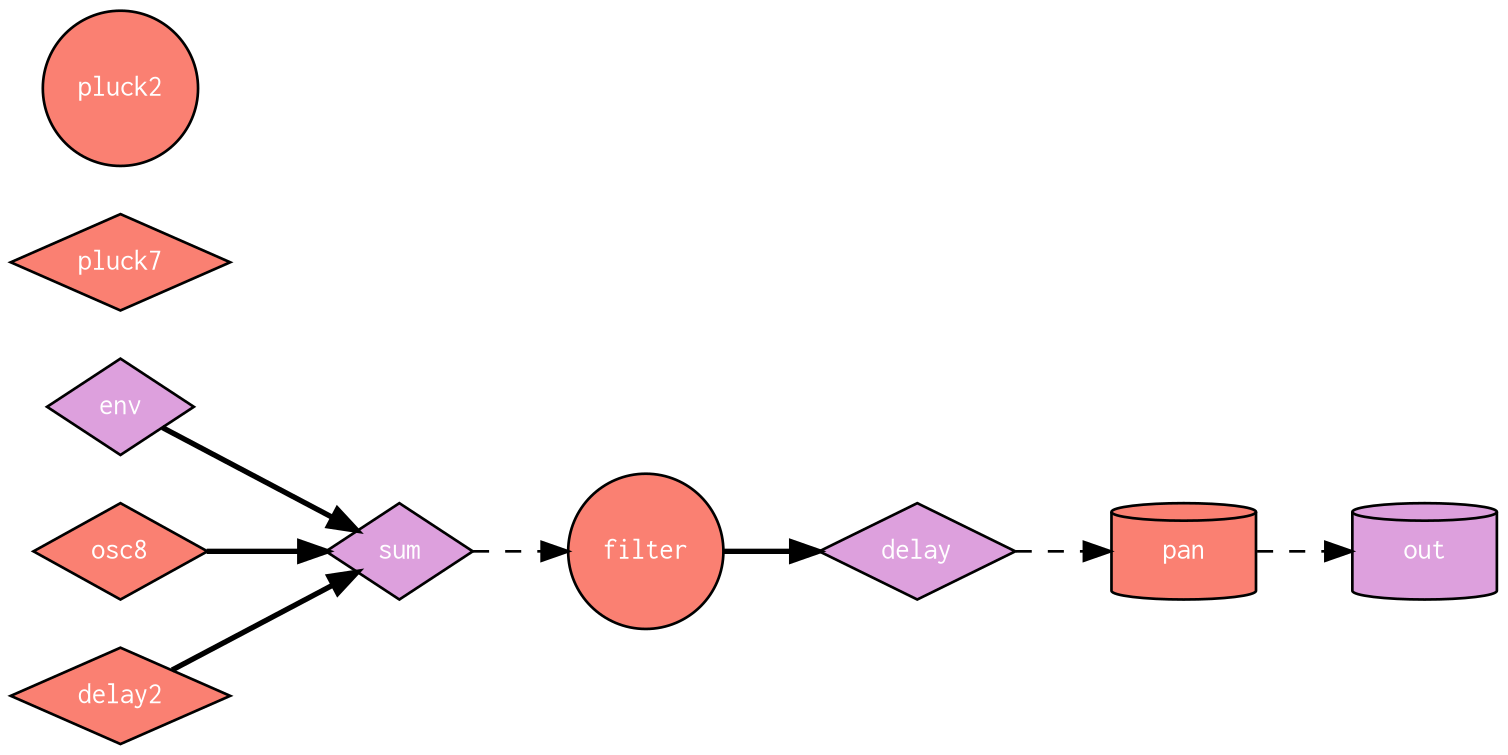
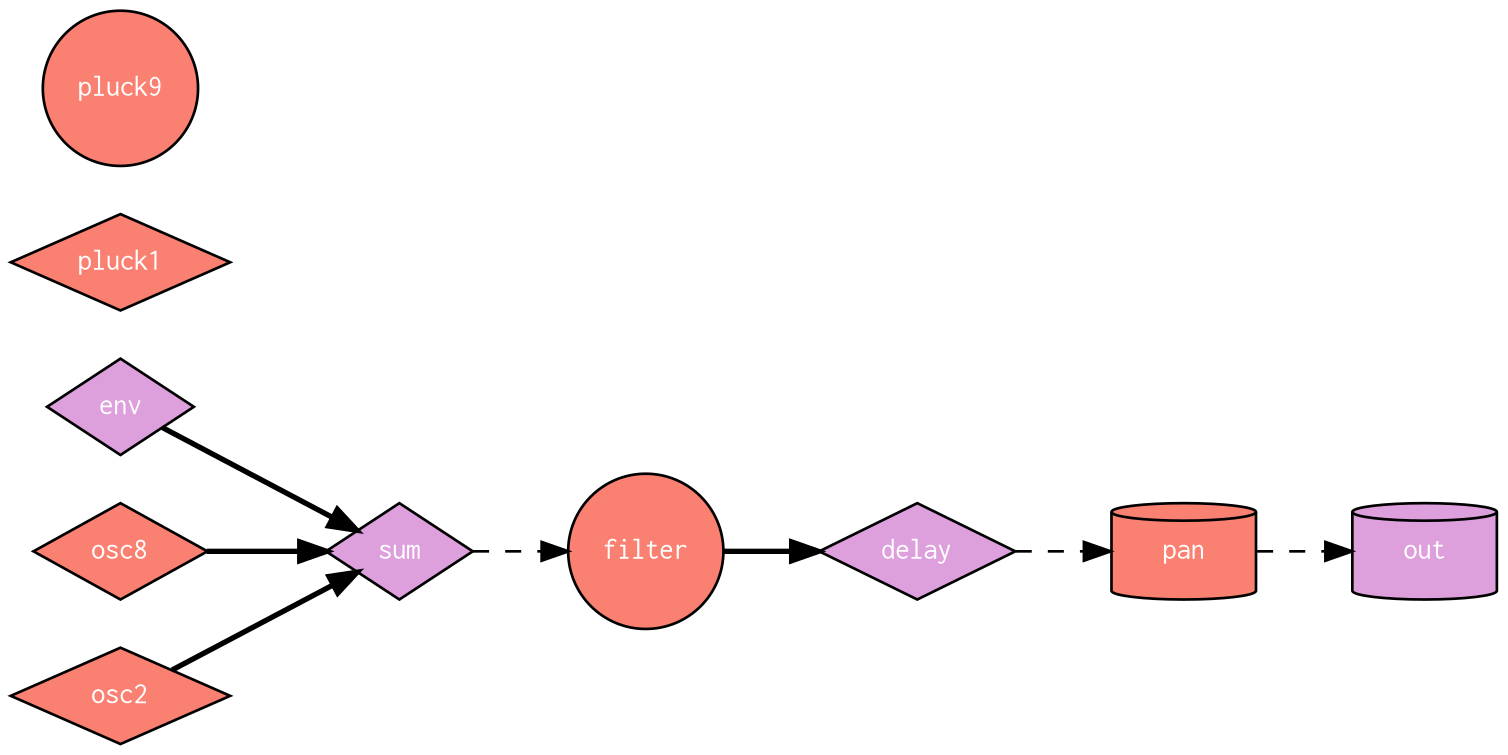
(120, 88) -> (120, 88)
(120, 262) -> (120, 262)
(120, 696) -> (120, 696)
